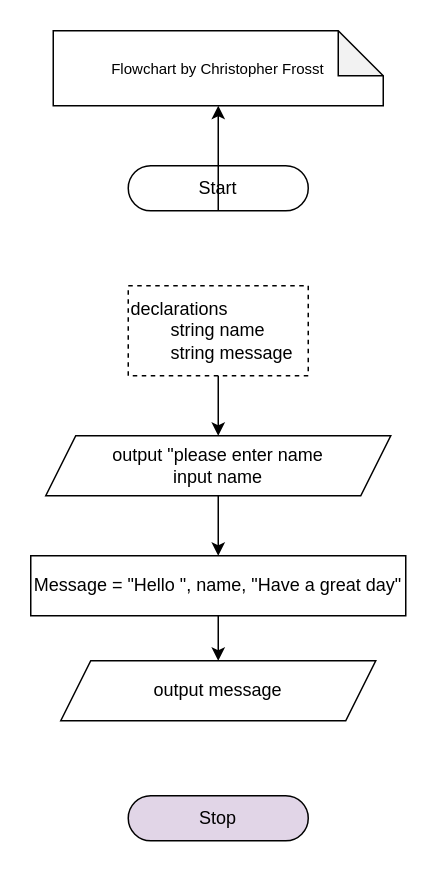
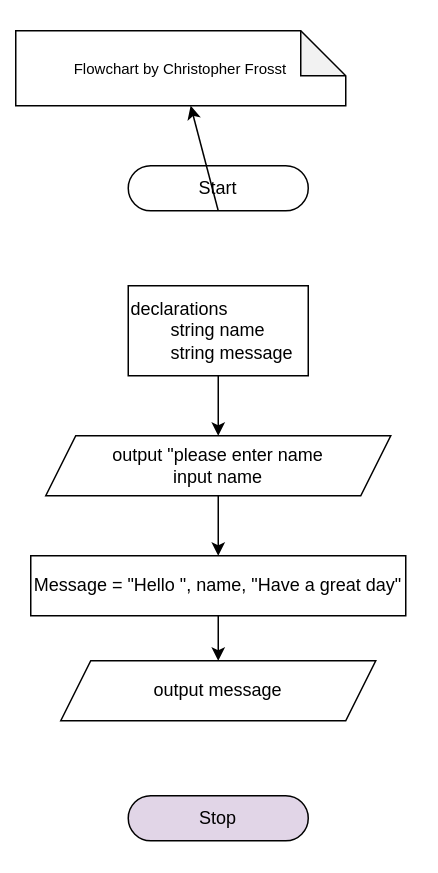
(218, 68) -> (181, 68)
(218, 331) -> (218, 331)
